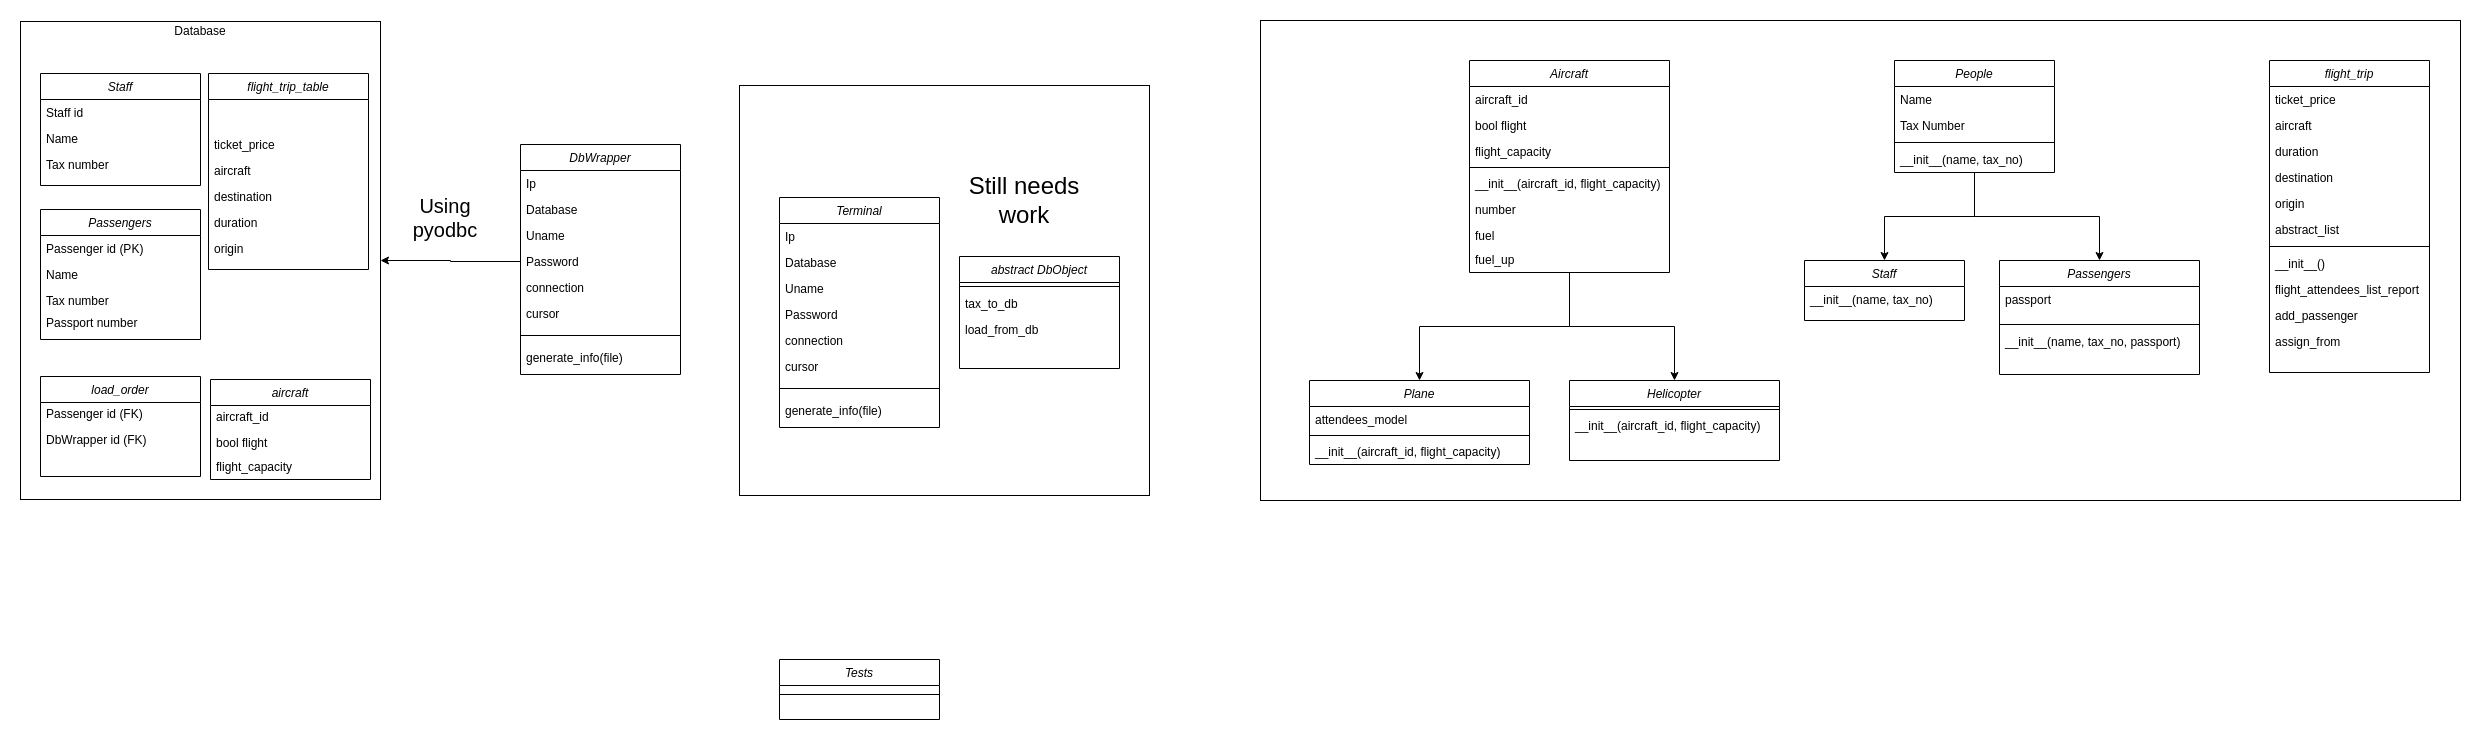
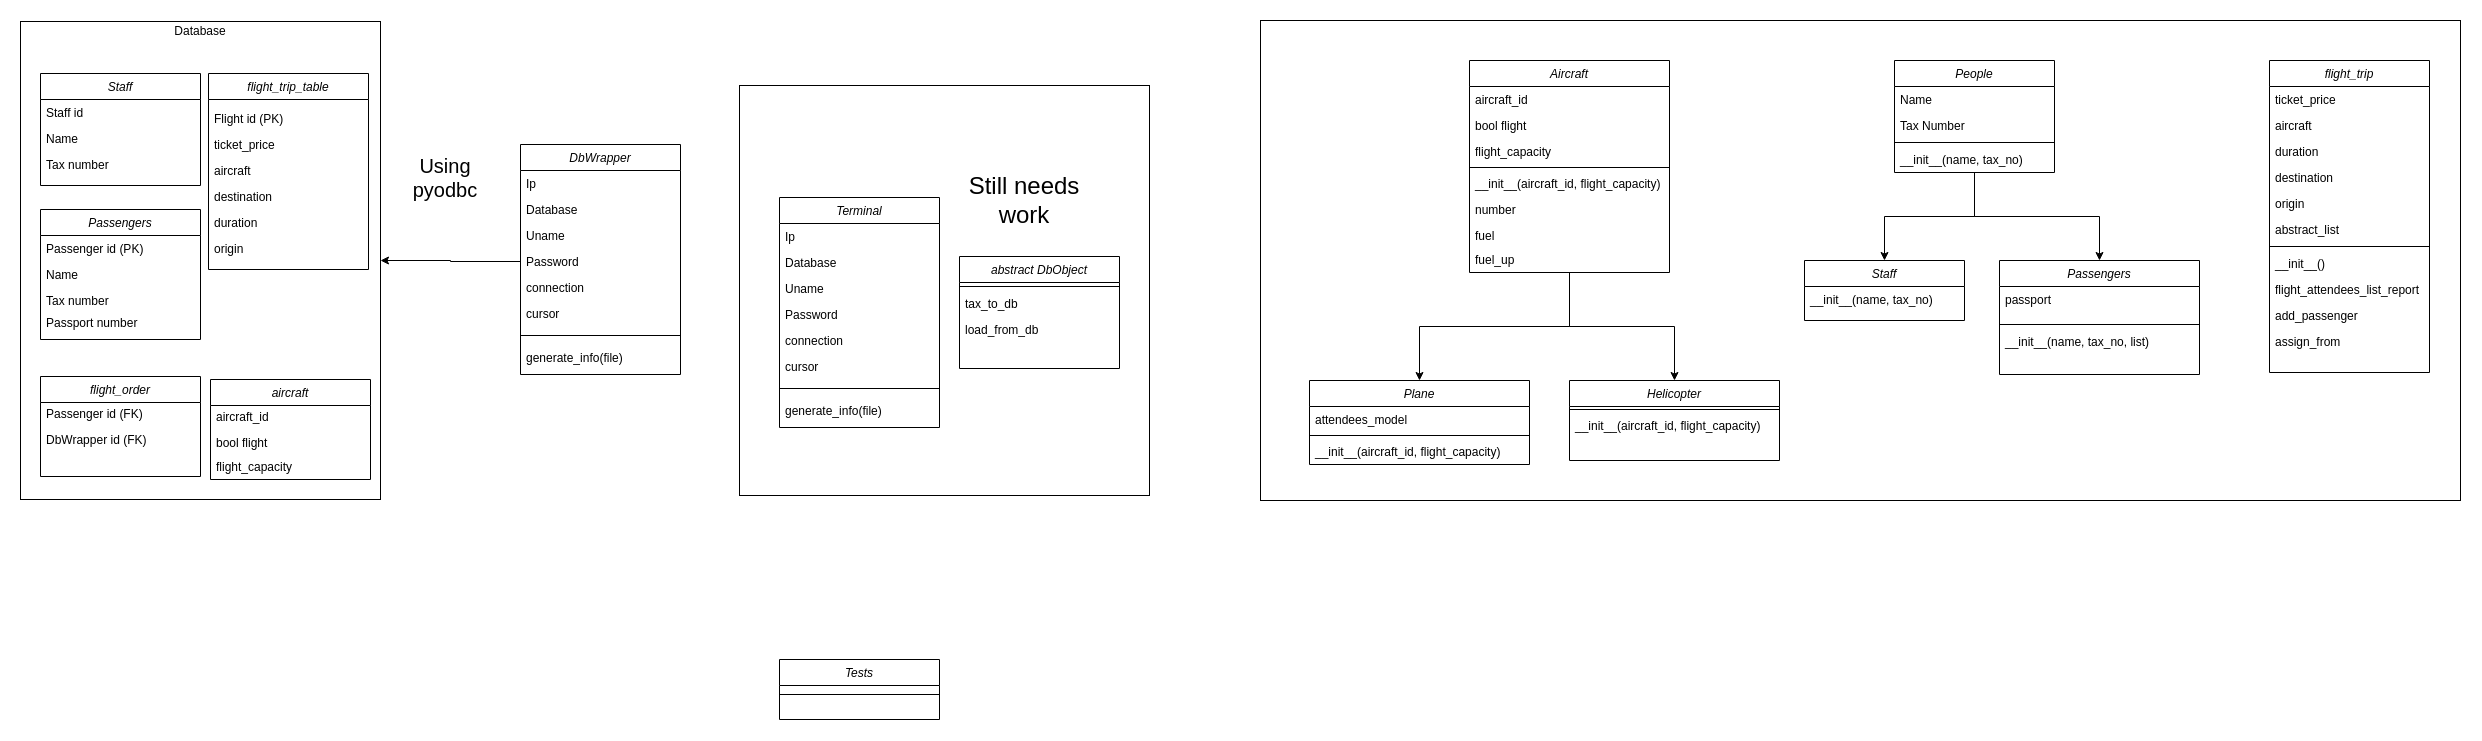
none -> (289, 119)
(446, 218) -> (446, 178)
(2103, 342) -> (2087, 342)
(120, 390) -> (120, 390)
